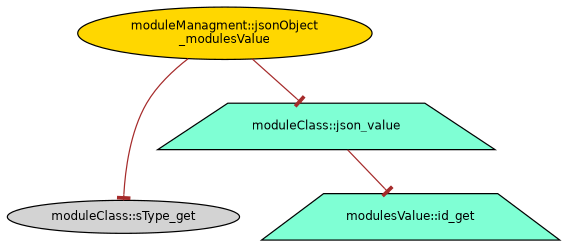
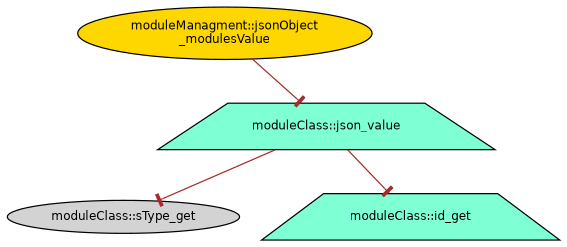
(139, 118) -> (219, 174)
(411, 217) -> (411, 217)
